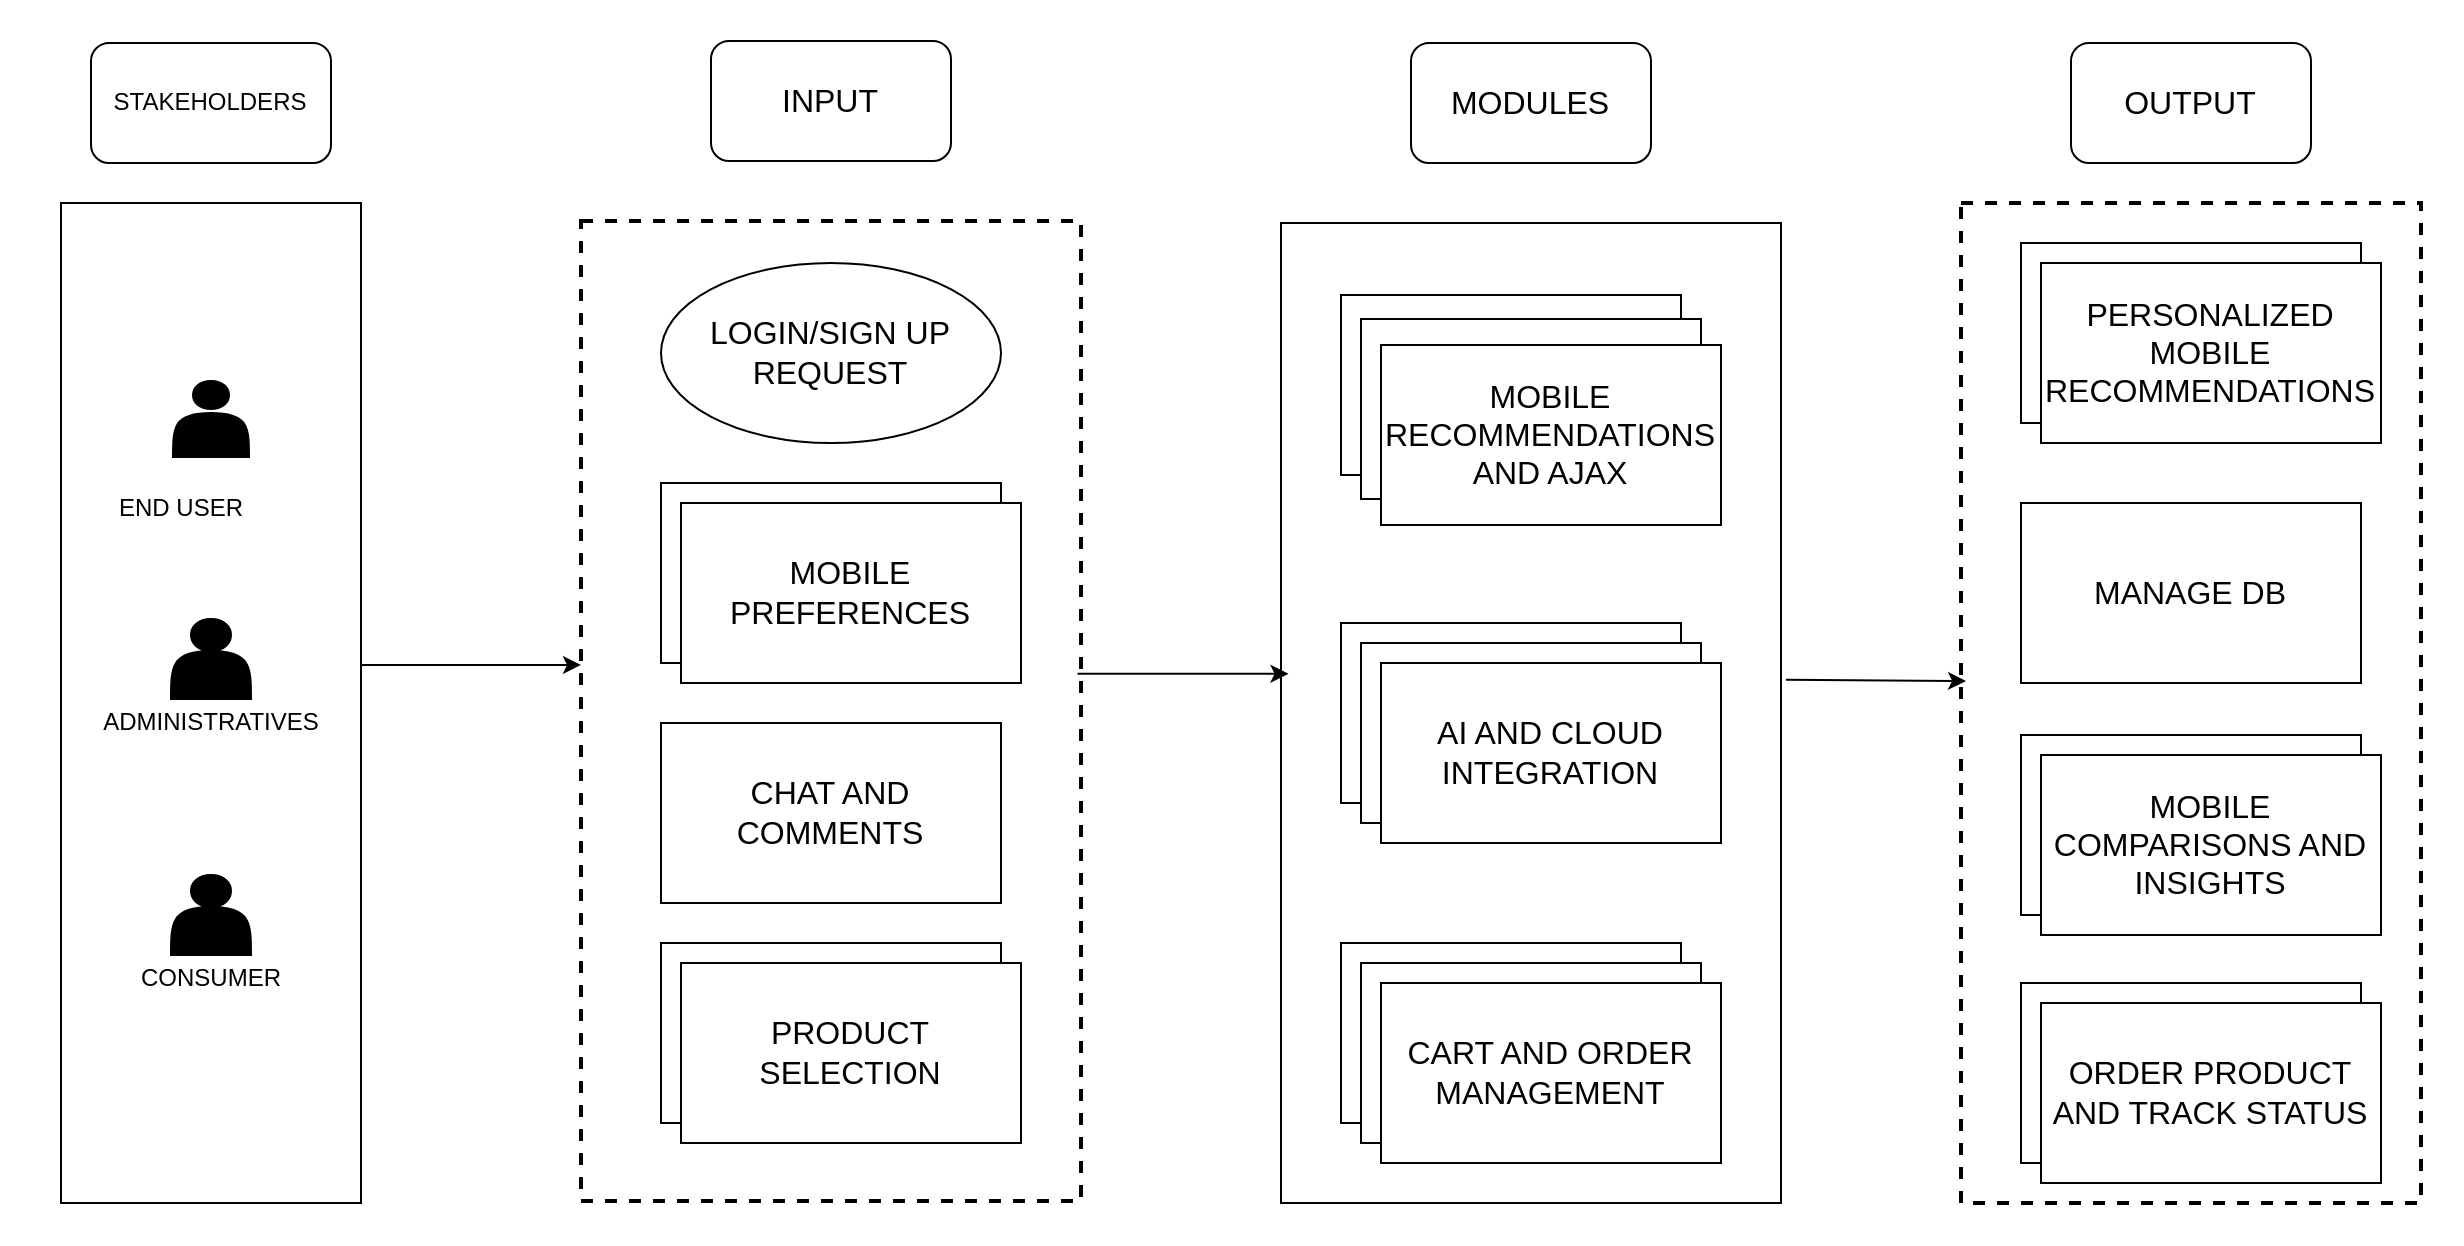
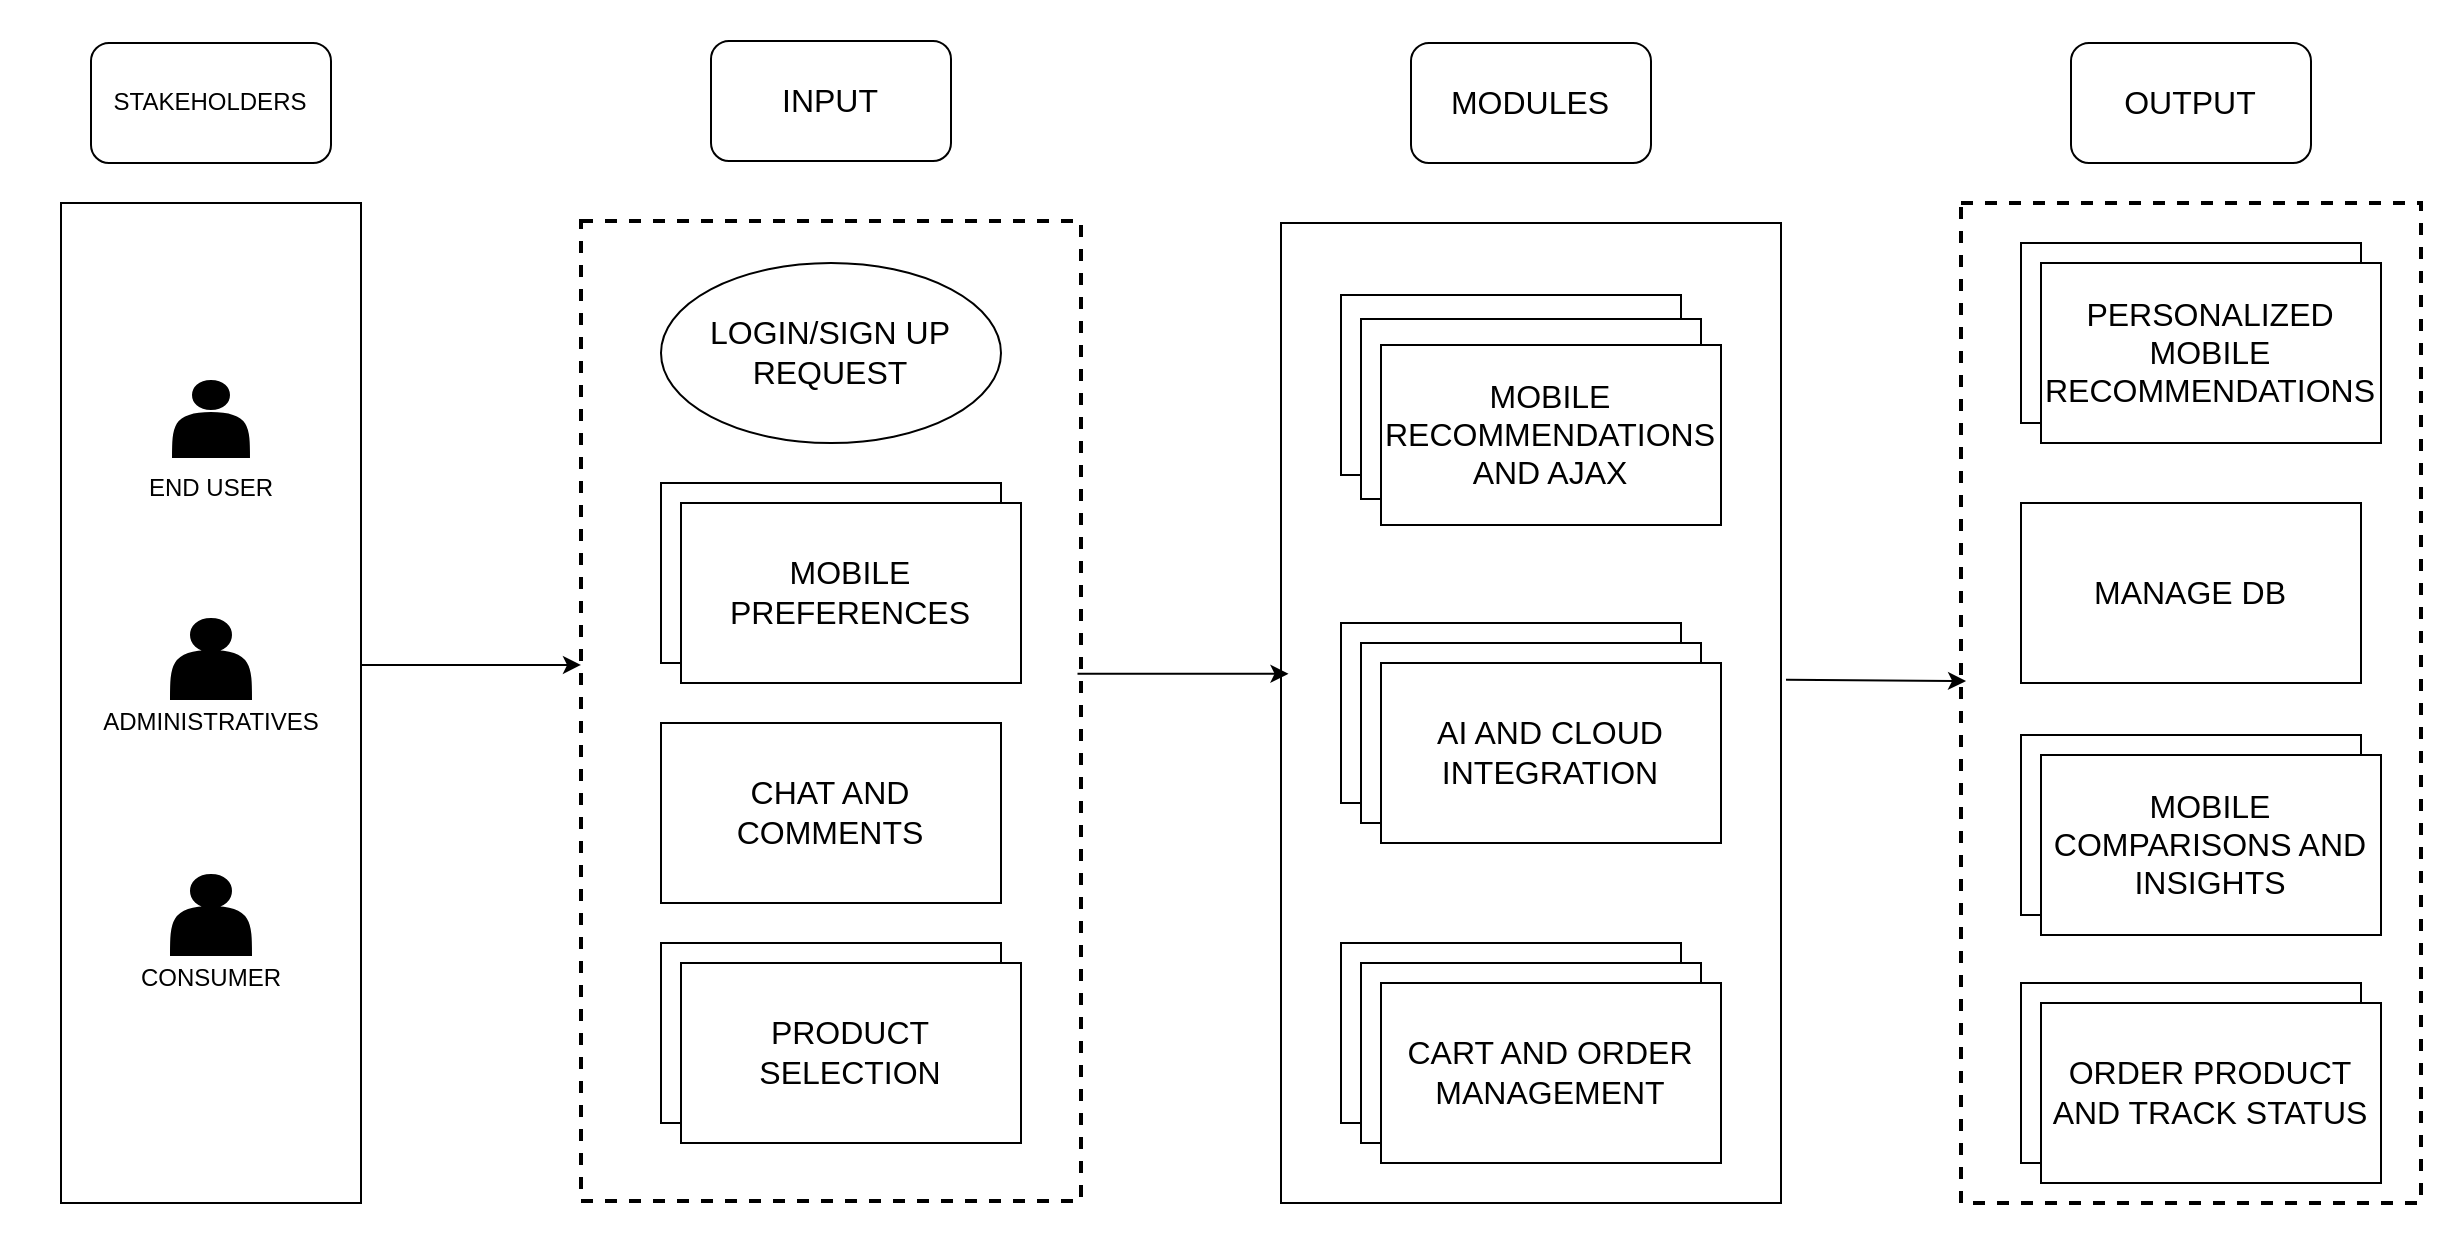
(181, 509) -> (211, 489)
